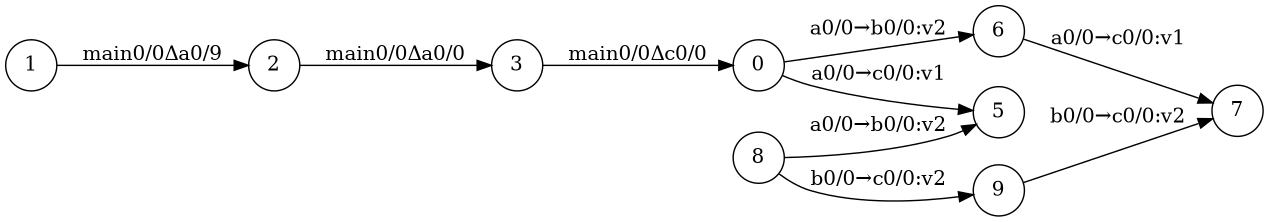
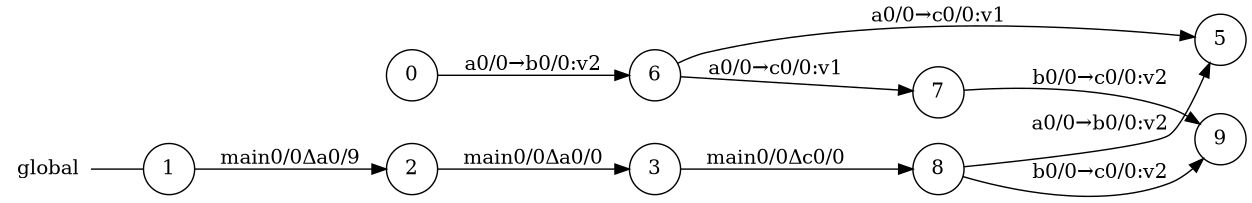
(631, 65) -> (790, 169)
(869, 98) -> (927, 27)
(1111, 153) -> (1078, 91)
none -> (48, 169)
